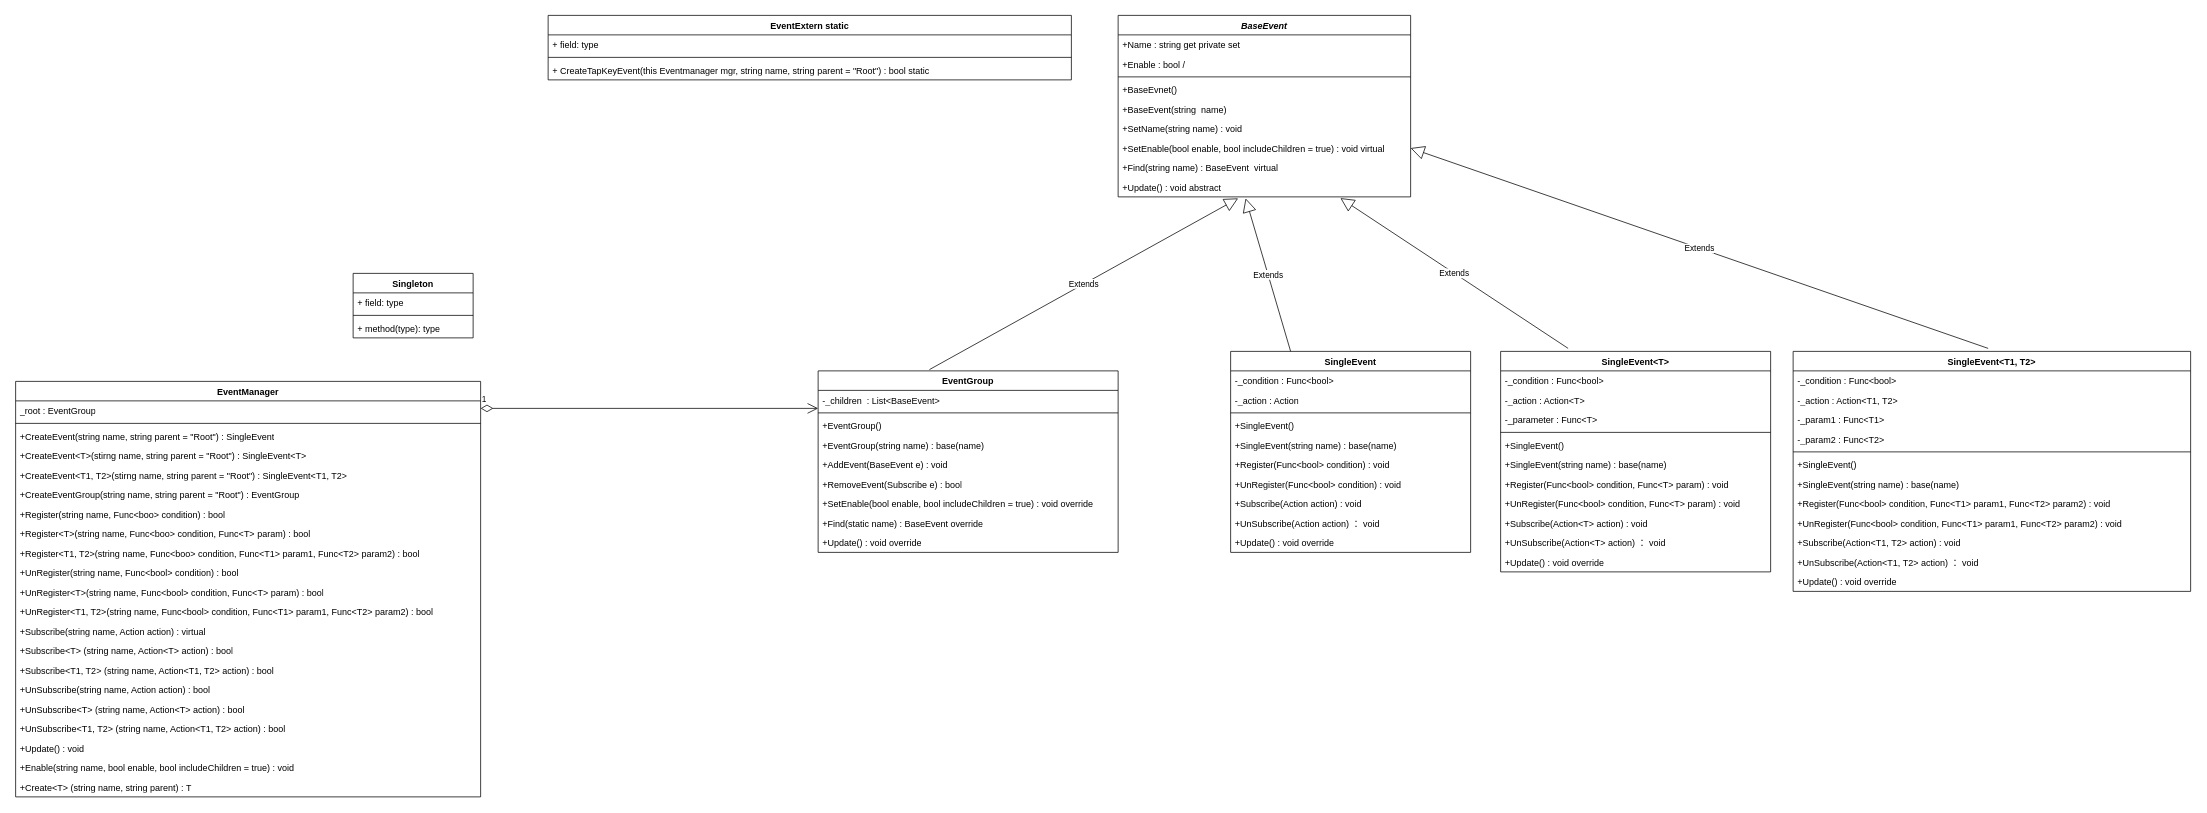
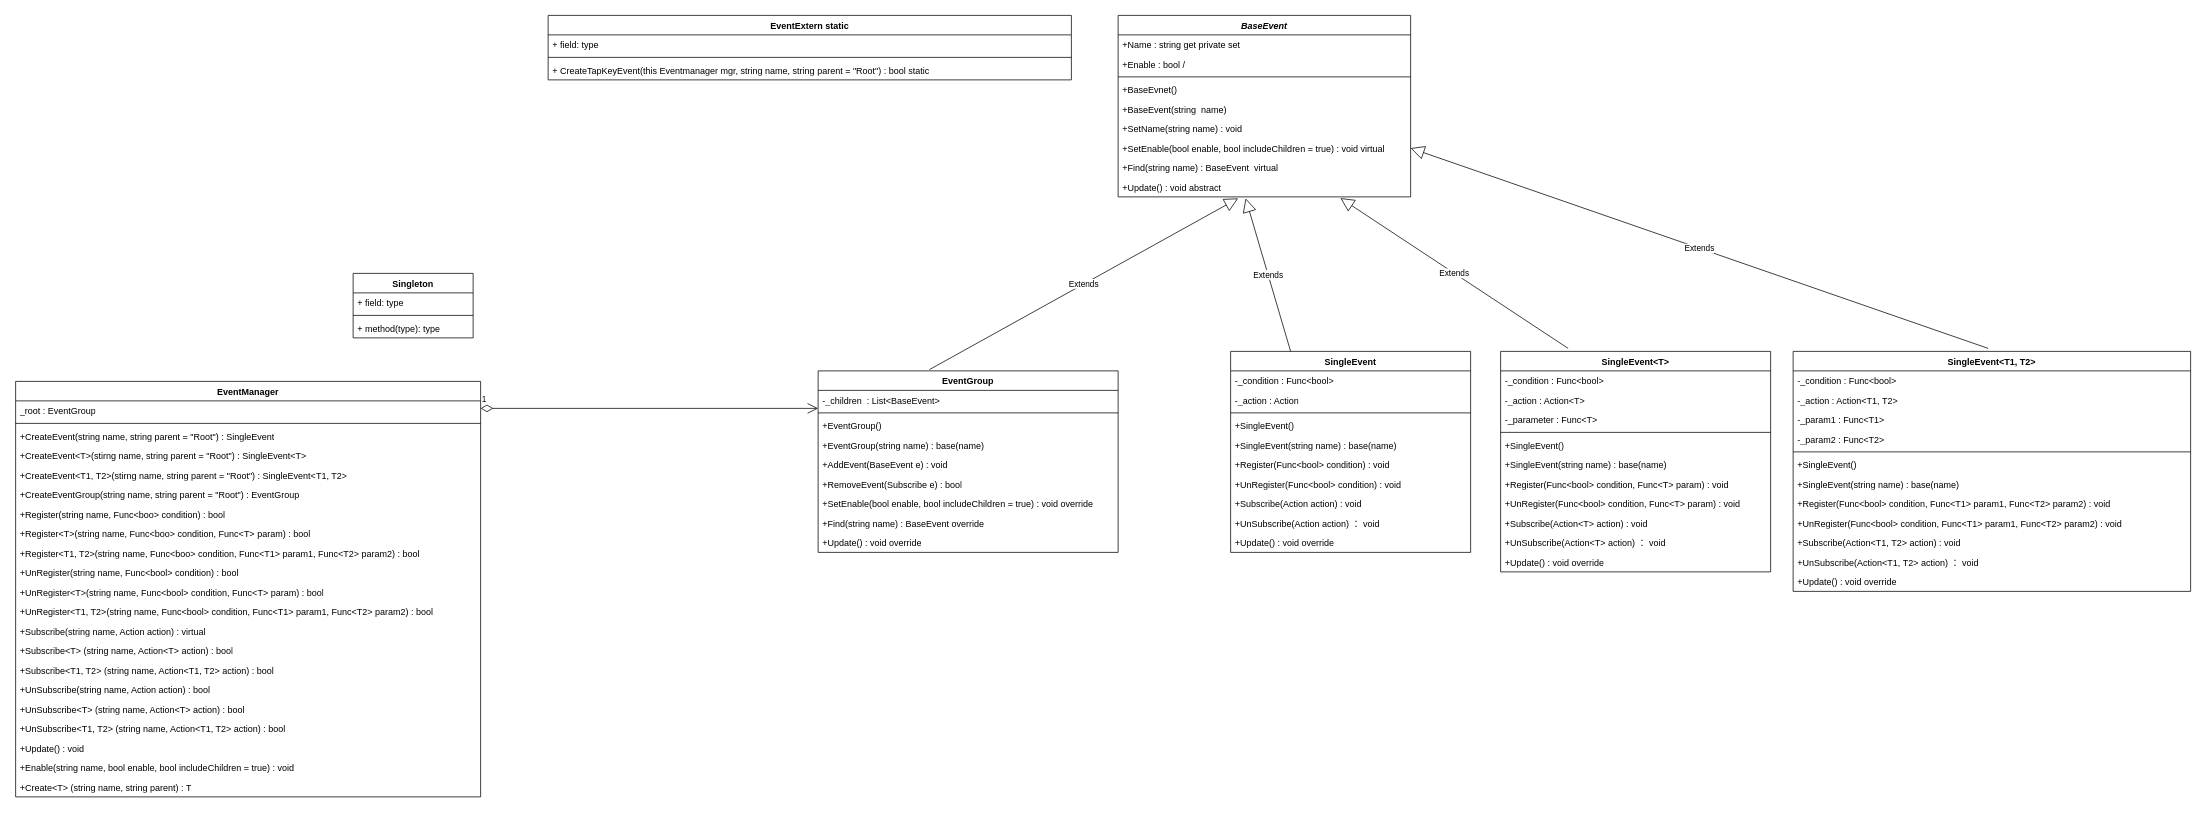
(911, 524) -> (911, 524)
